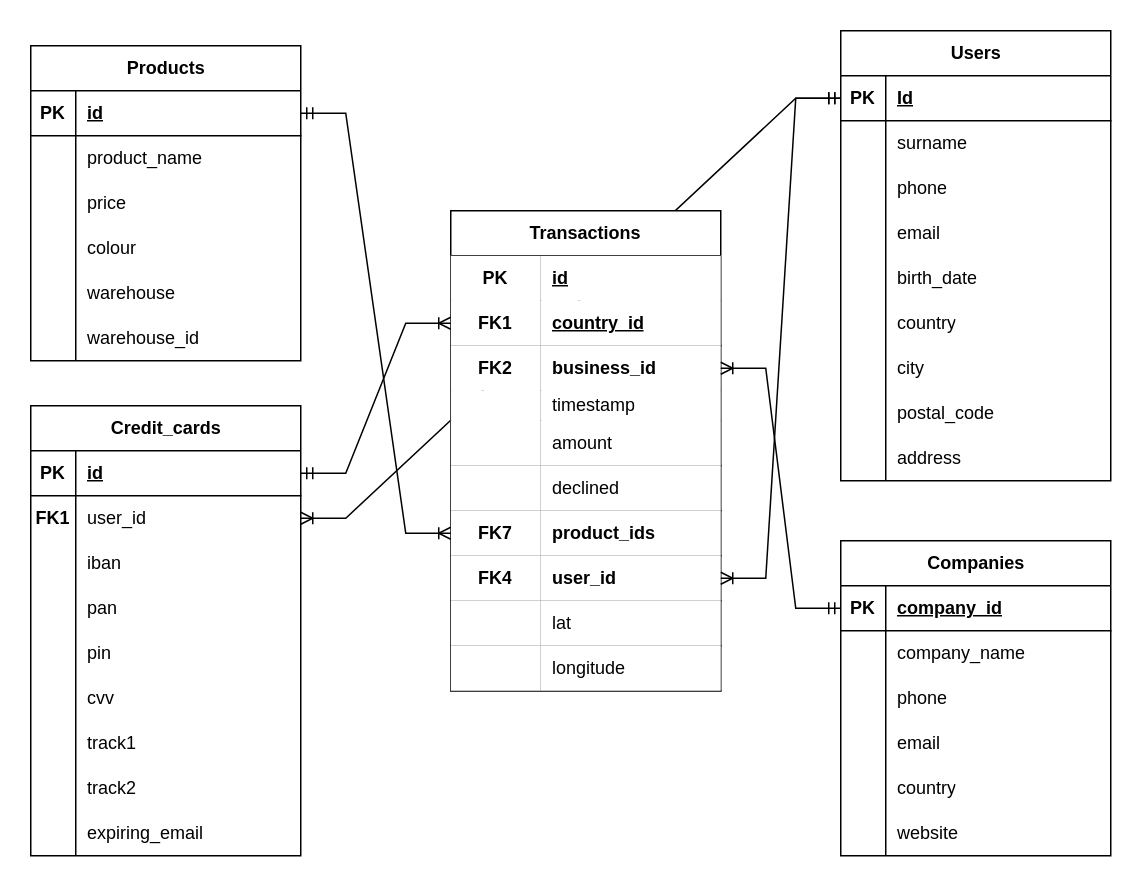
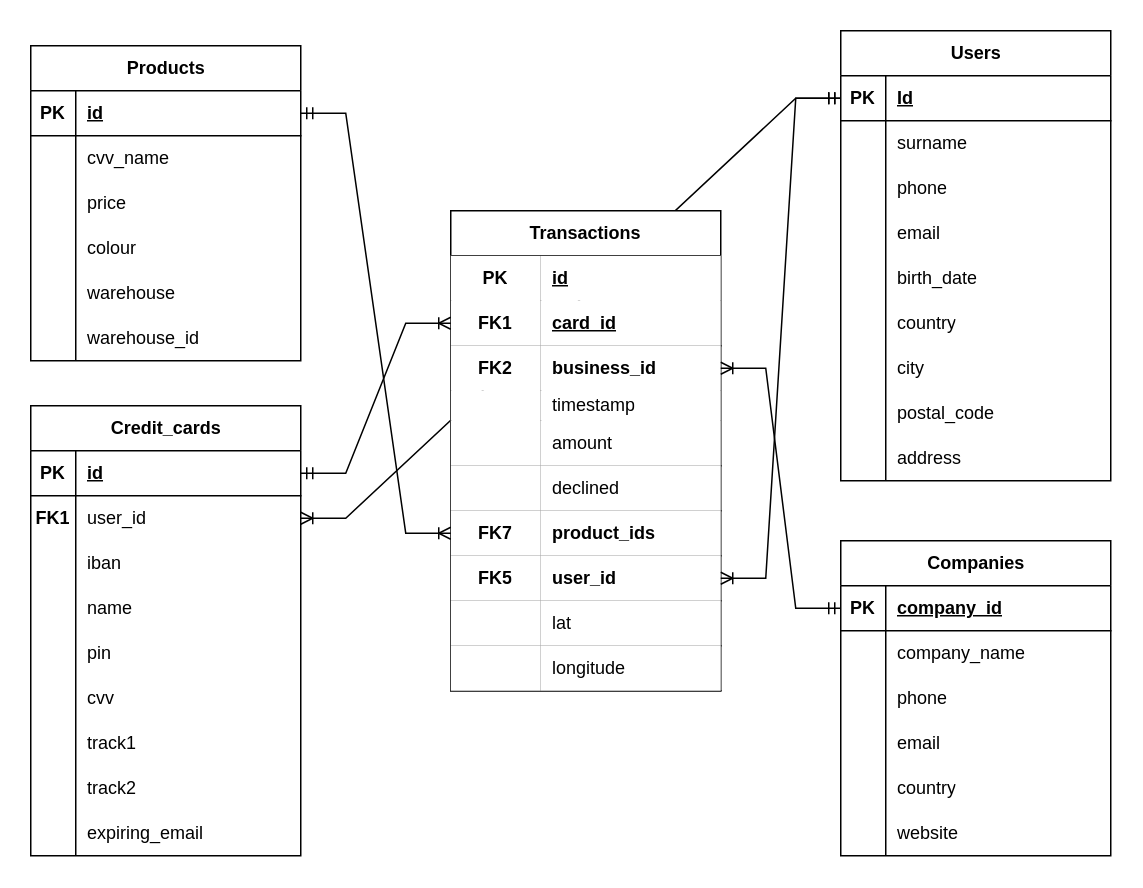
(148, 158) -> (128, 158)
(601, 323) -> (586, 323)
(496, 578) -> (496, 578)
(103, 608) -> (108, 608)
